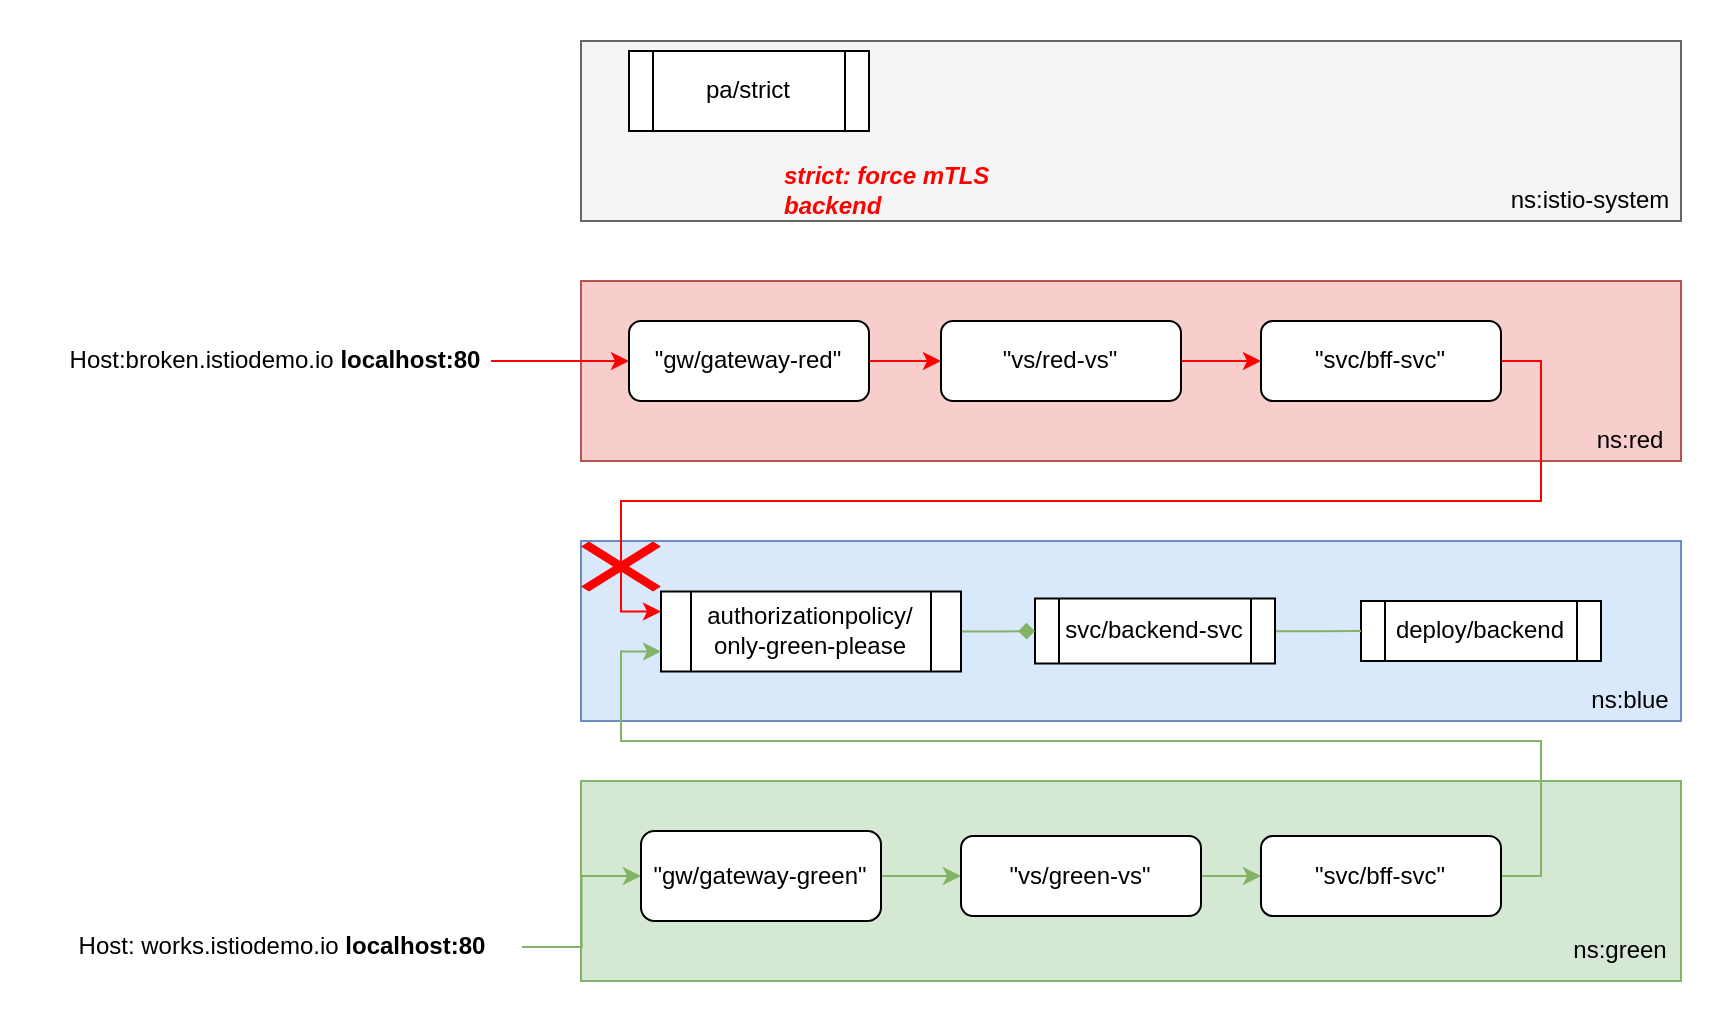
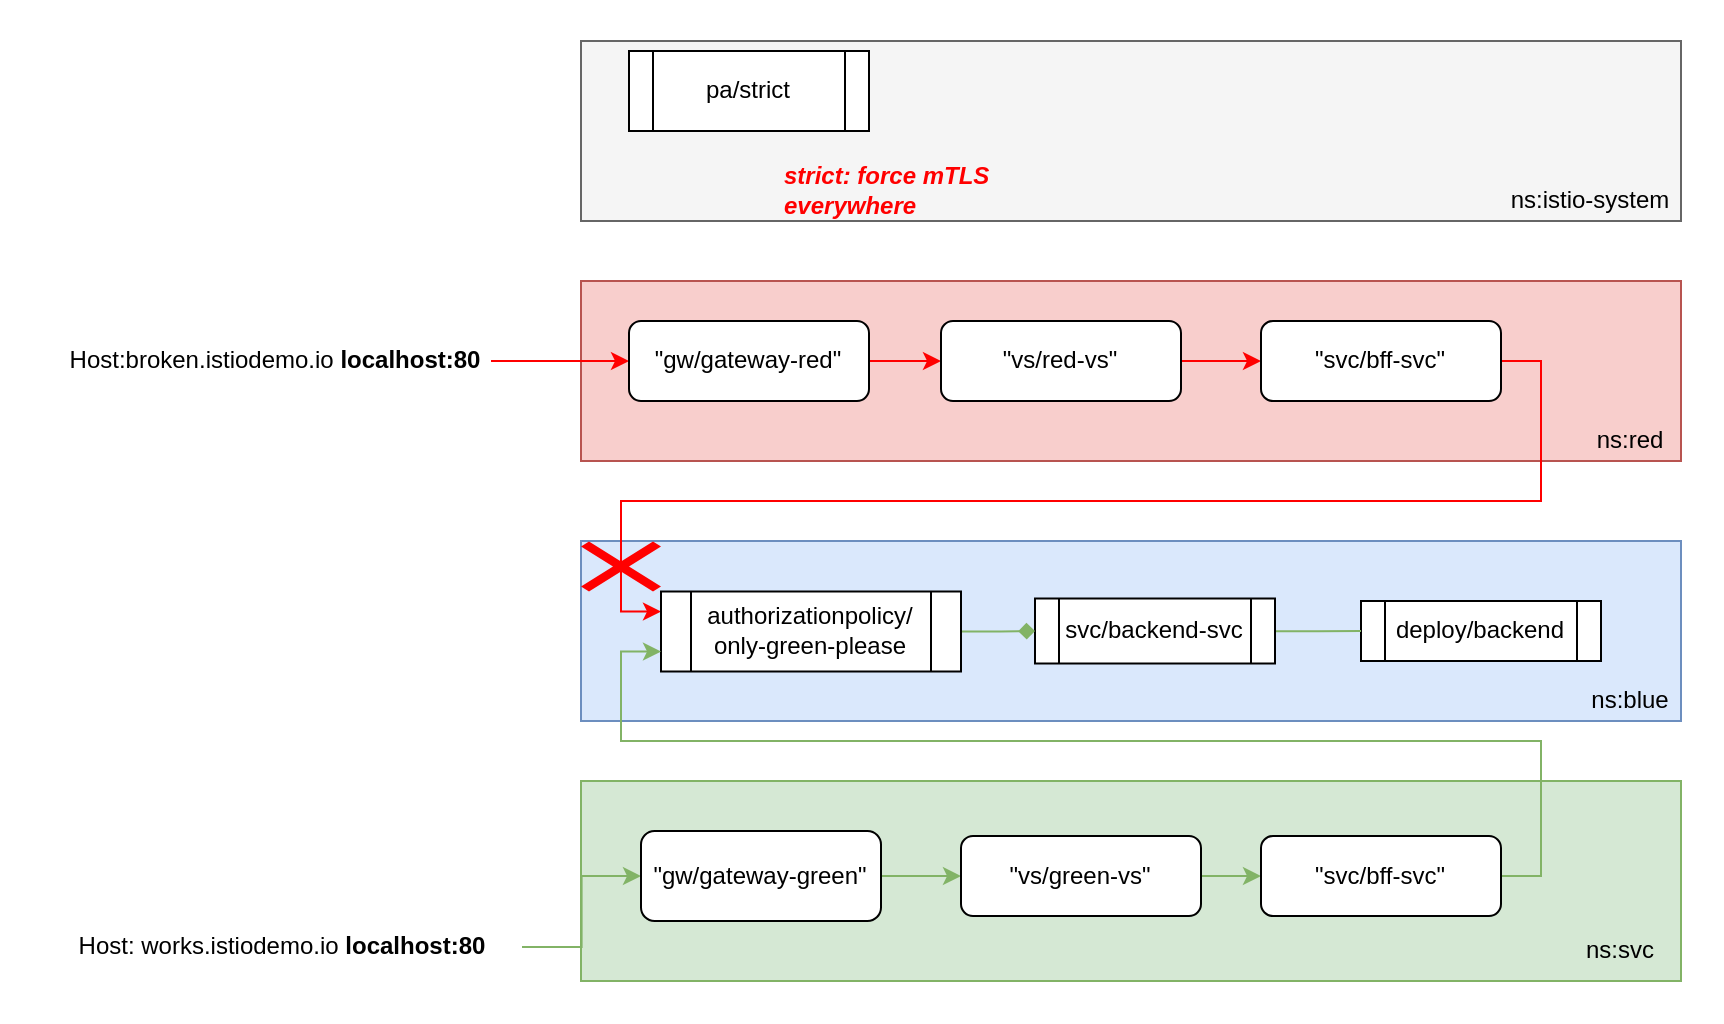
(893, 191) -> (893, 191)
(1621, 951) -> (1621, 951)
